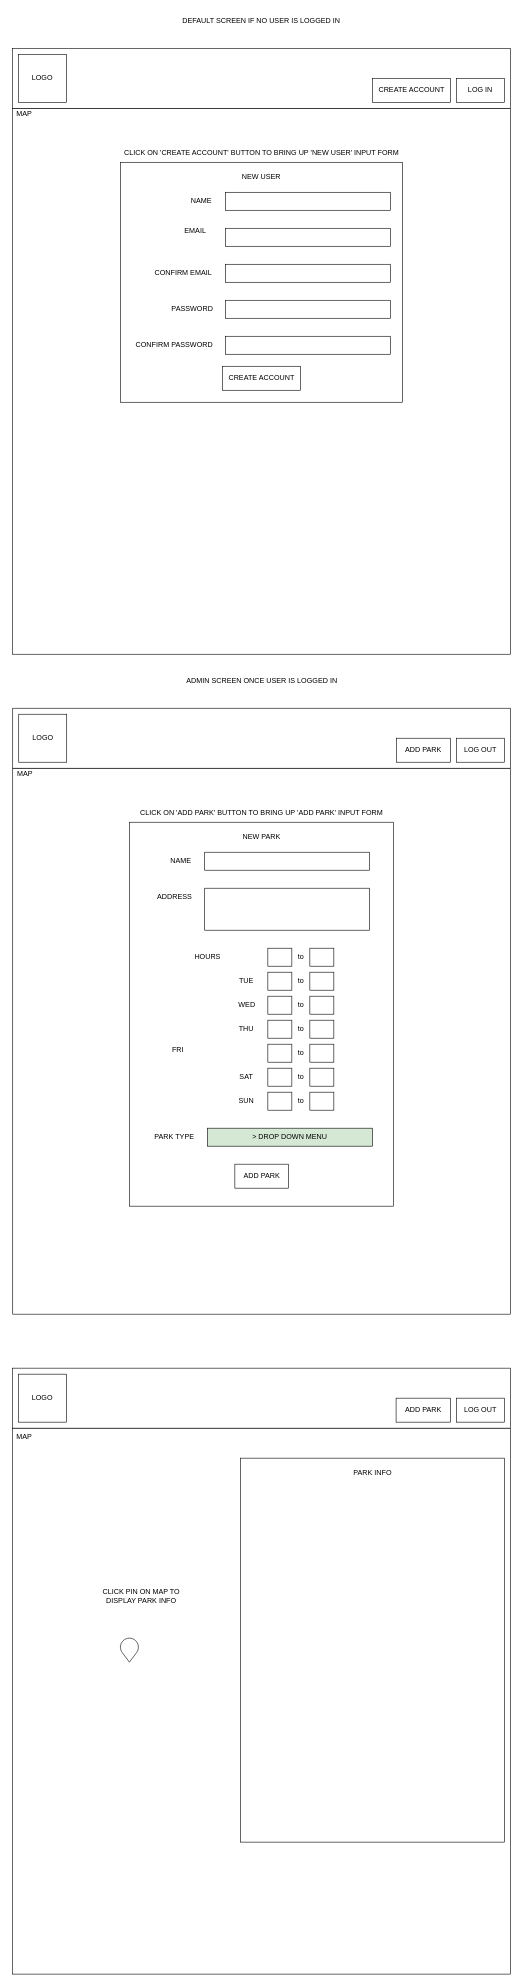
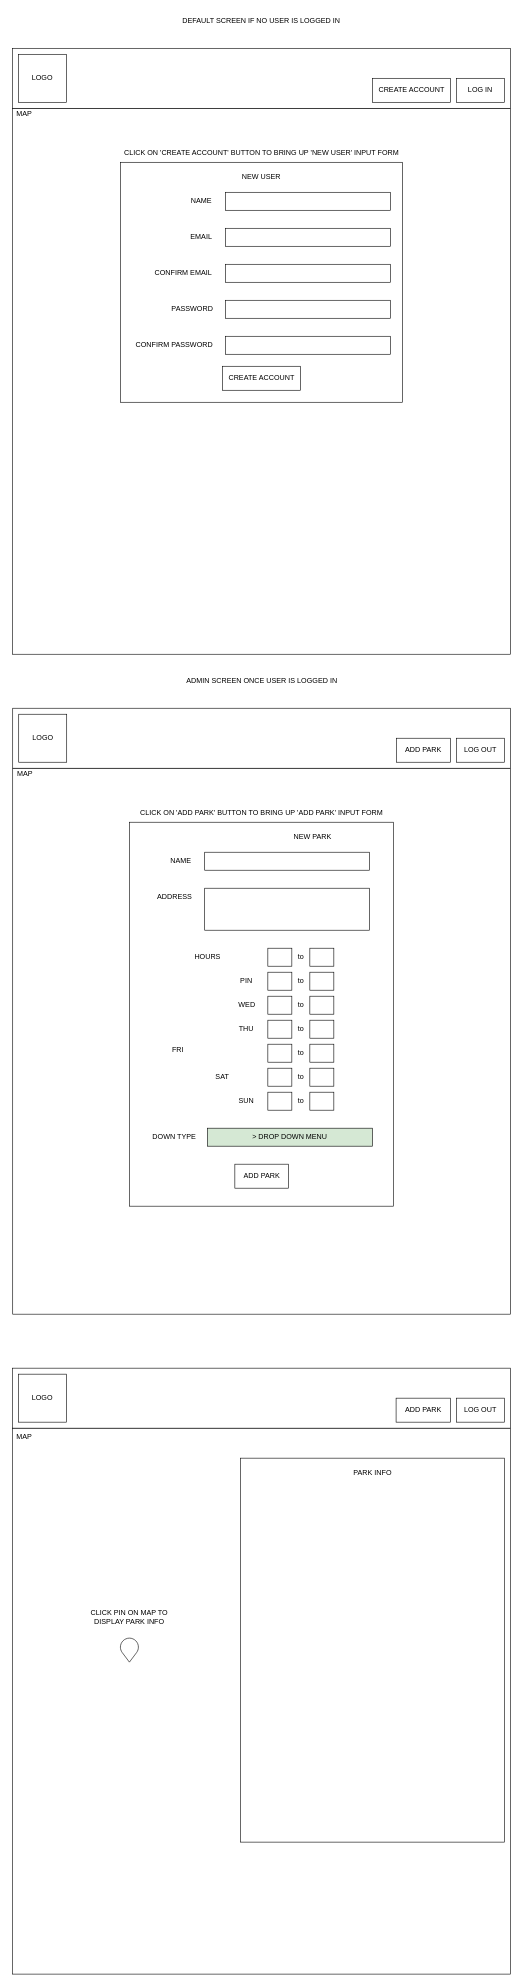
(195, 231) -> (201, 237)
(261, 837) -> (312, 837)
(246, 981) -> (246, 981)
(246, 1077) -> (222, 1077)
(174, 1137) -> (174, 1137)
(141, 1596) -> (129, 1617)
